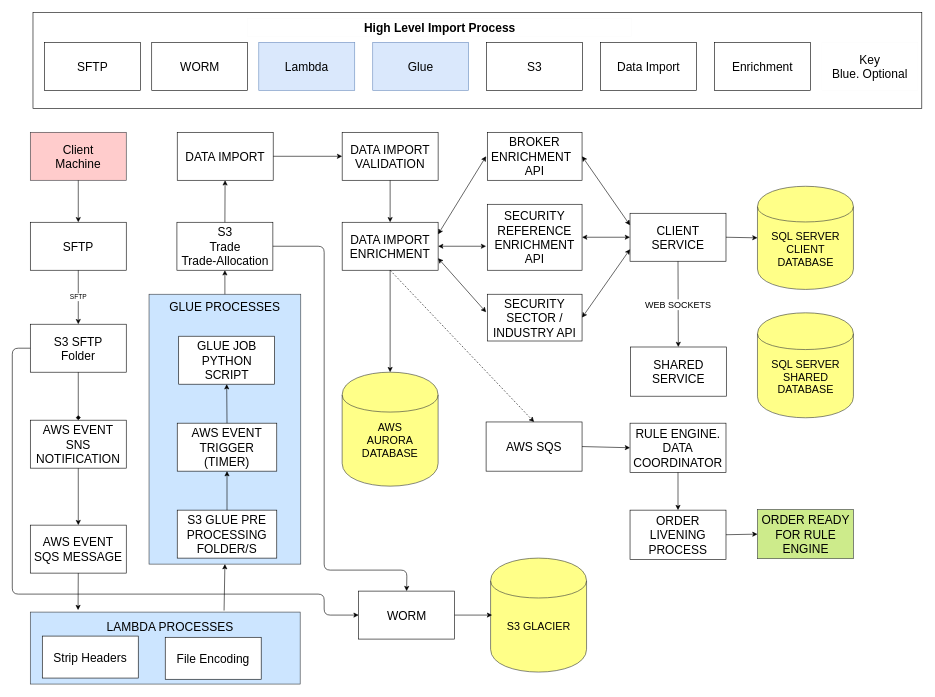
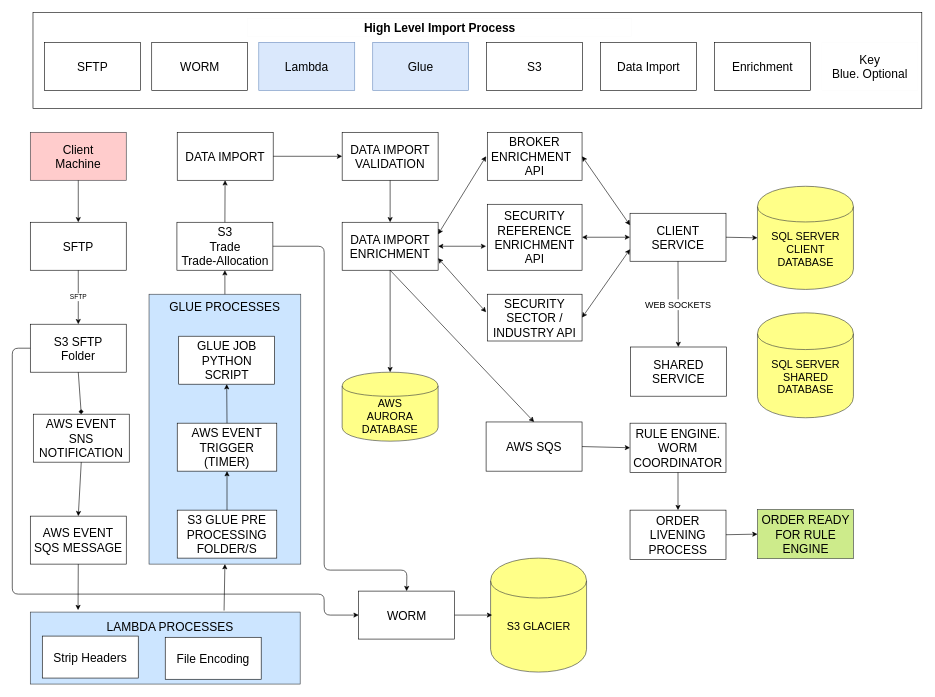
(461, 345) -> (461, 345)
(390, 429) -> (390, 407)
(78, 444) -> (81, 438)
(678, 448) -> (678, 448)
(78, 549) -> (78, 540)
